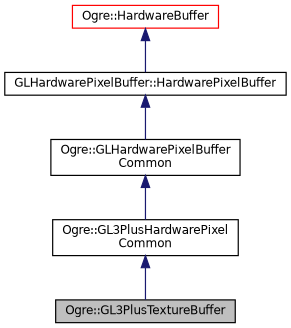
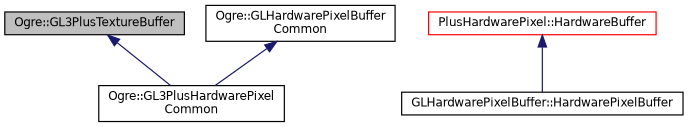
(145, 17) -> (542, 23)
(145, 123) -> none
(145, 284) -> (144, 64)
